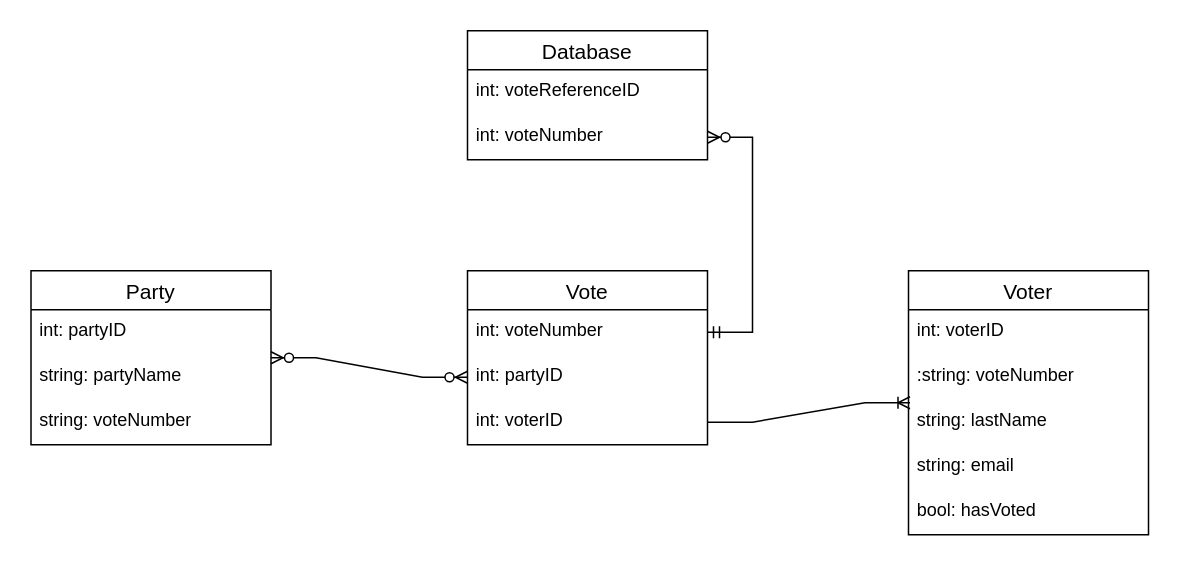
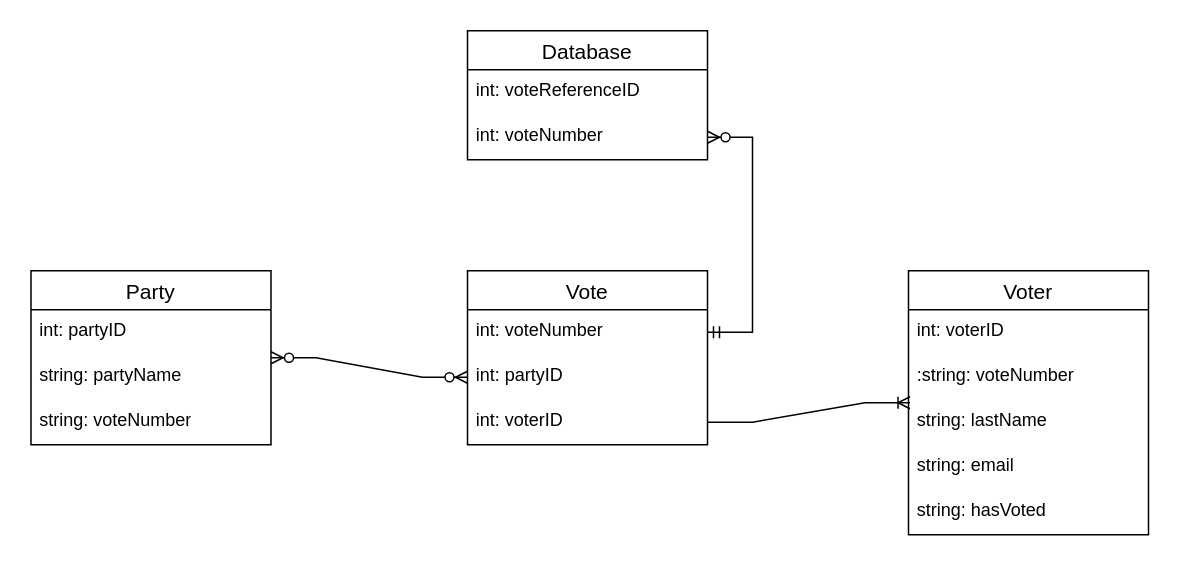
(981, 511) -> (991, 511)
